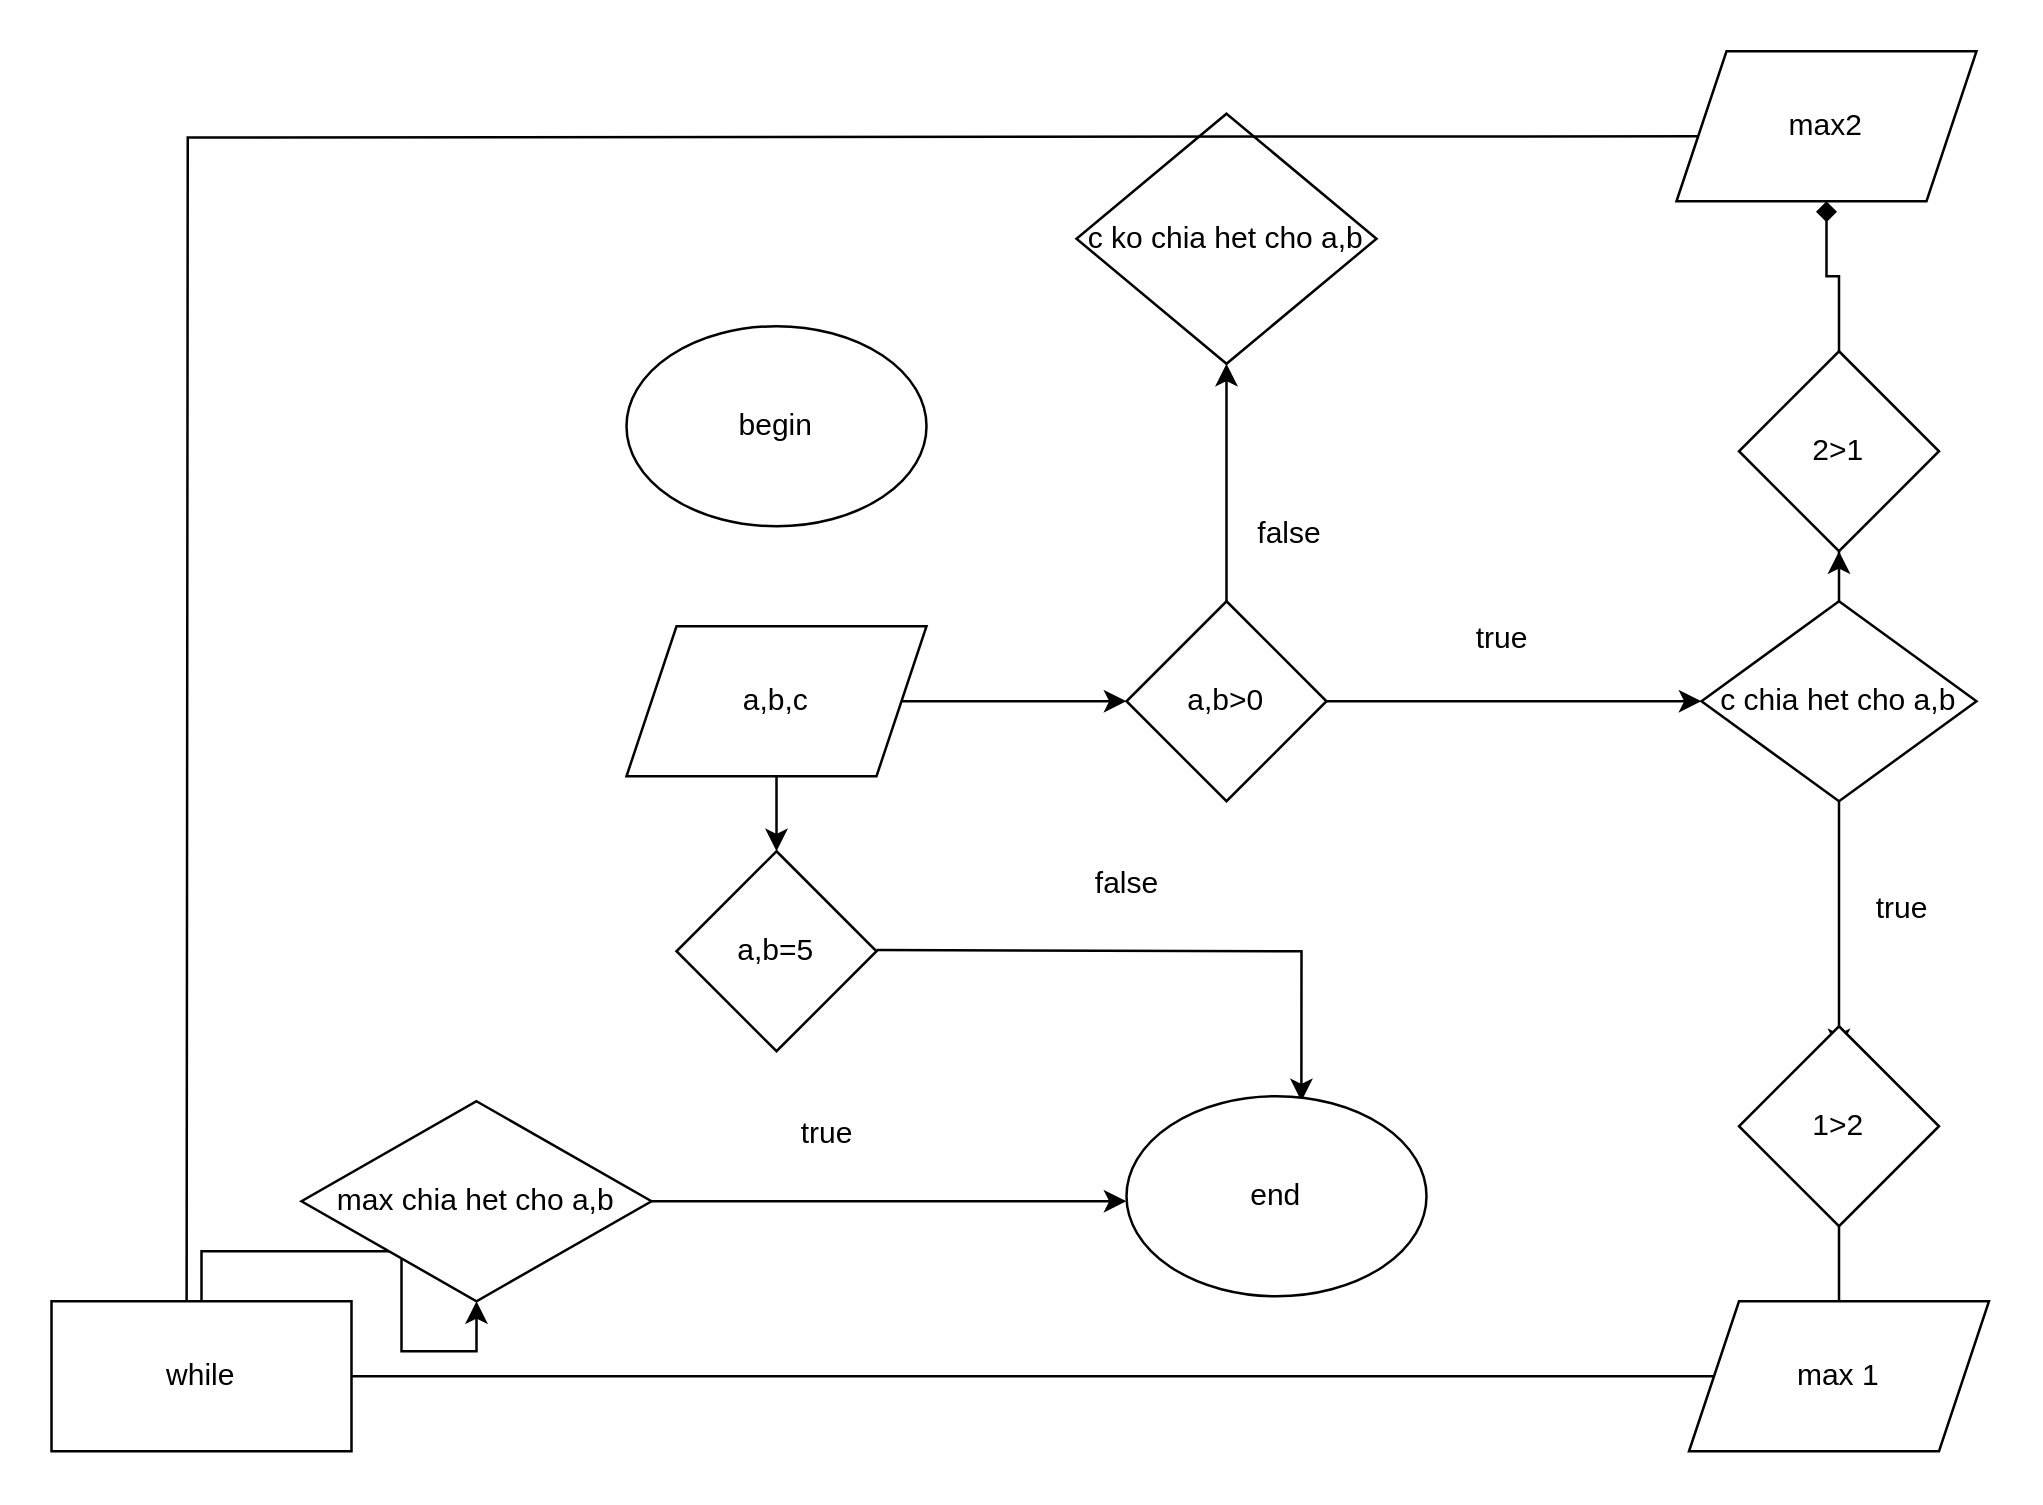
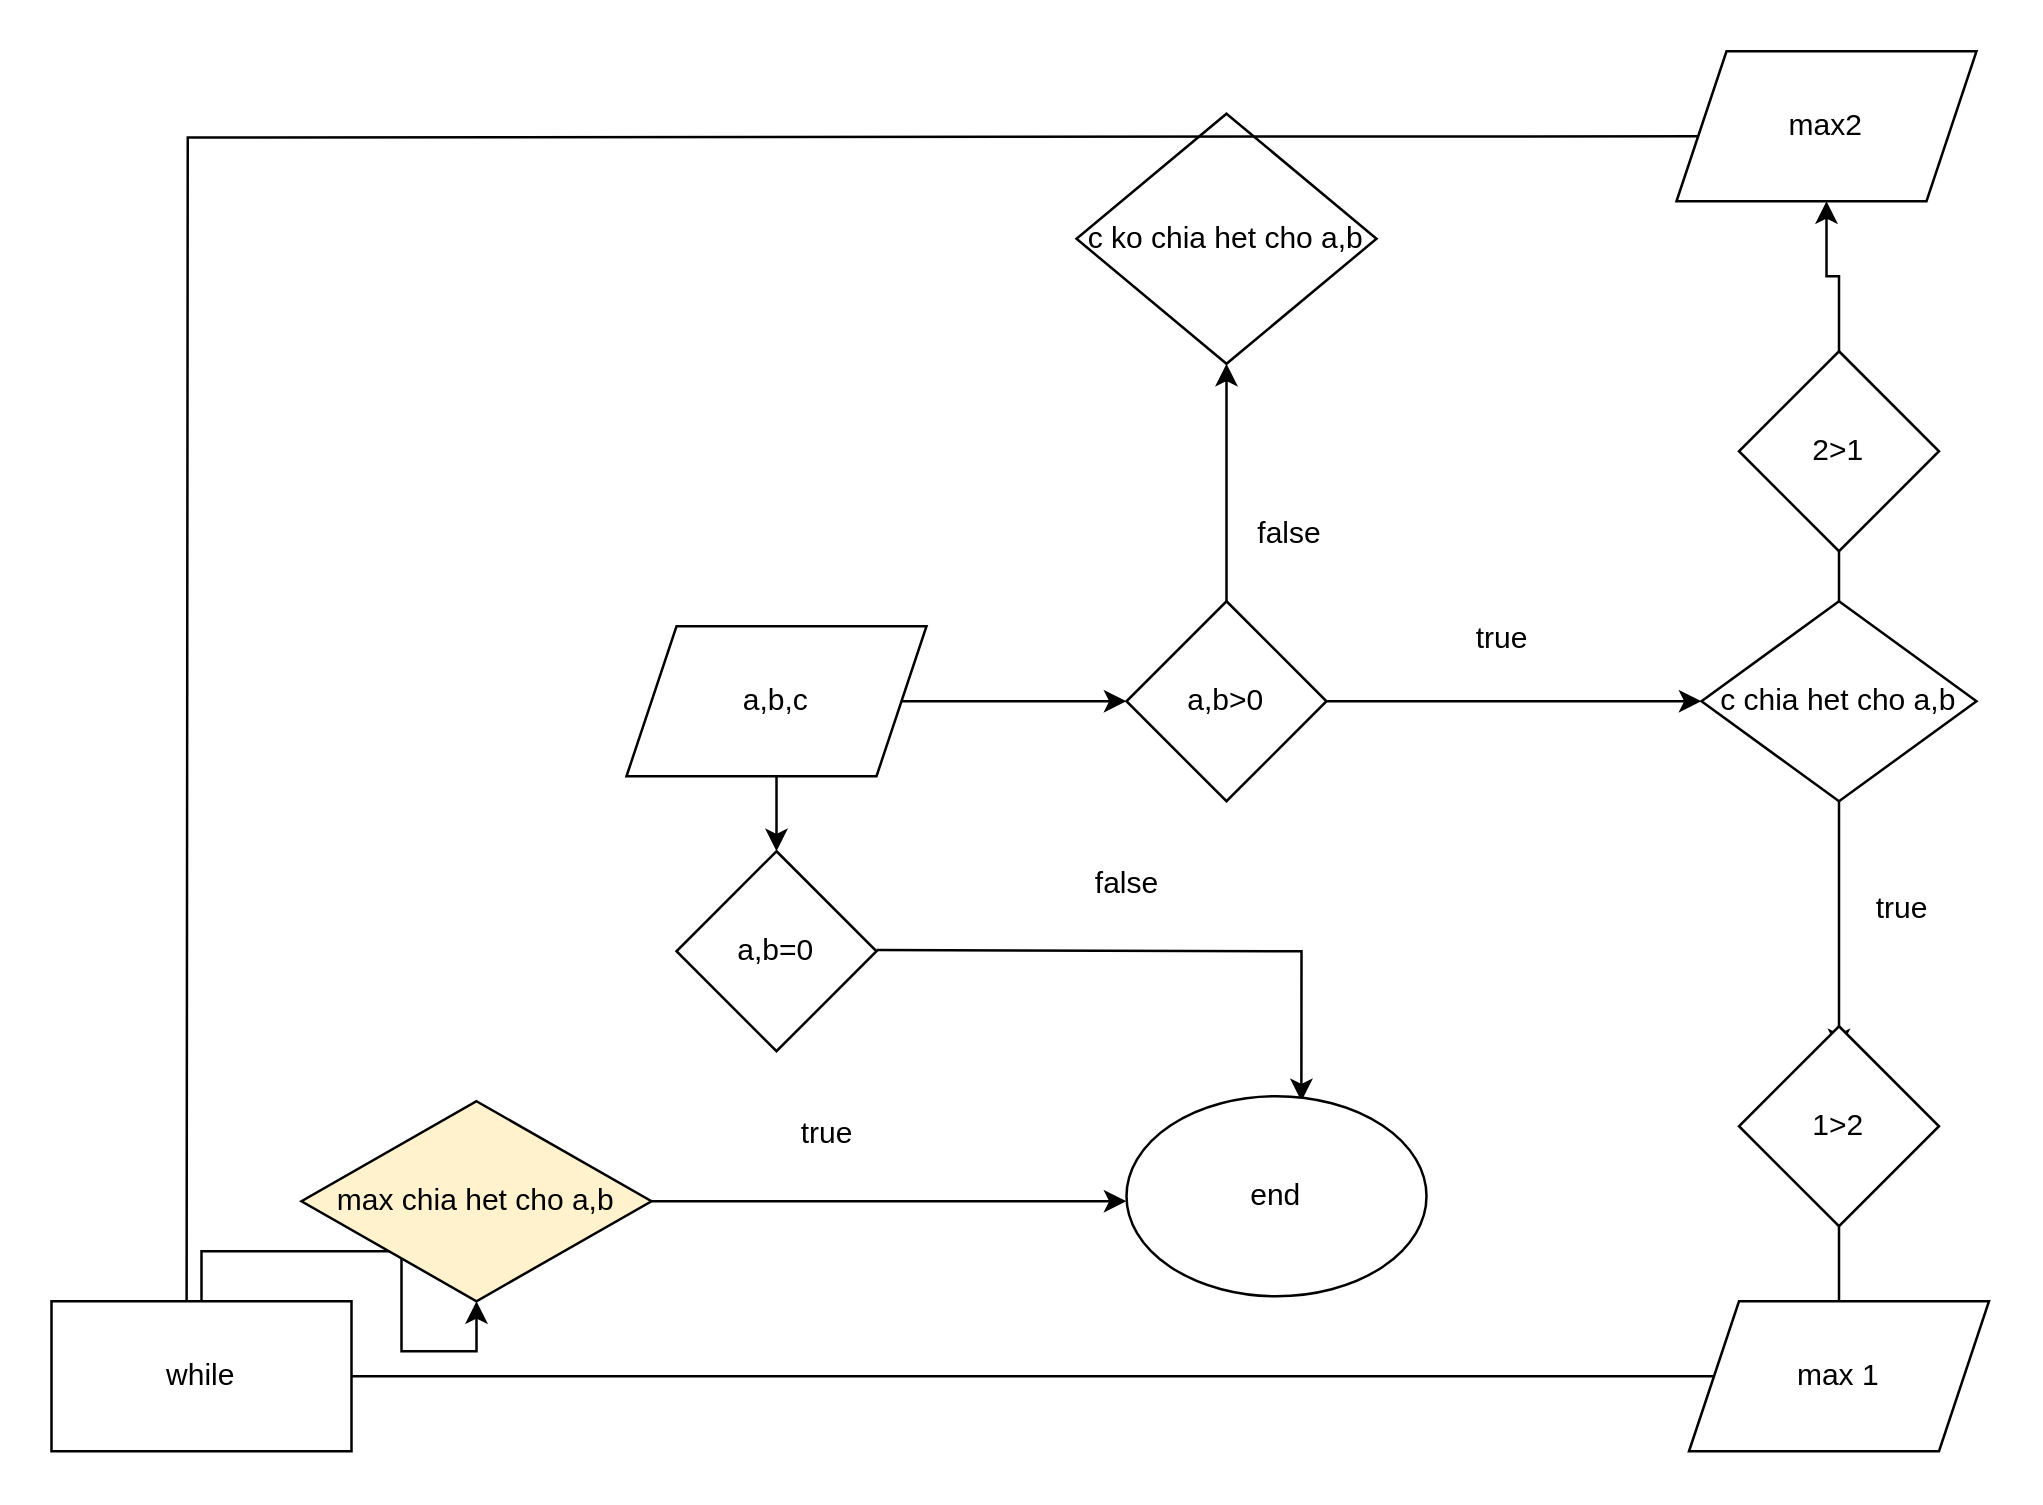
(1826, 222) -> (1826, 220)
(776, 426) -> none
(1839, 569) -> (1839, 562)
(776, 951) -> (776, 951)
(476, 1201) -> (476, 1201)
